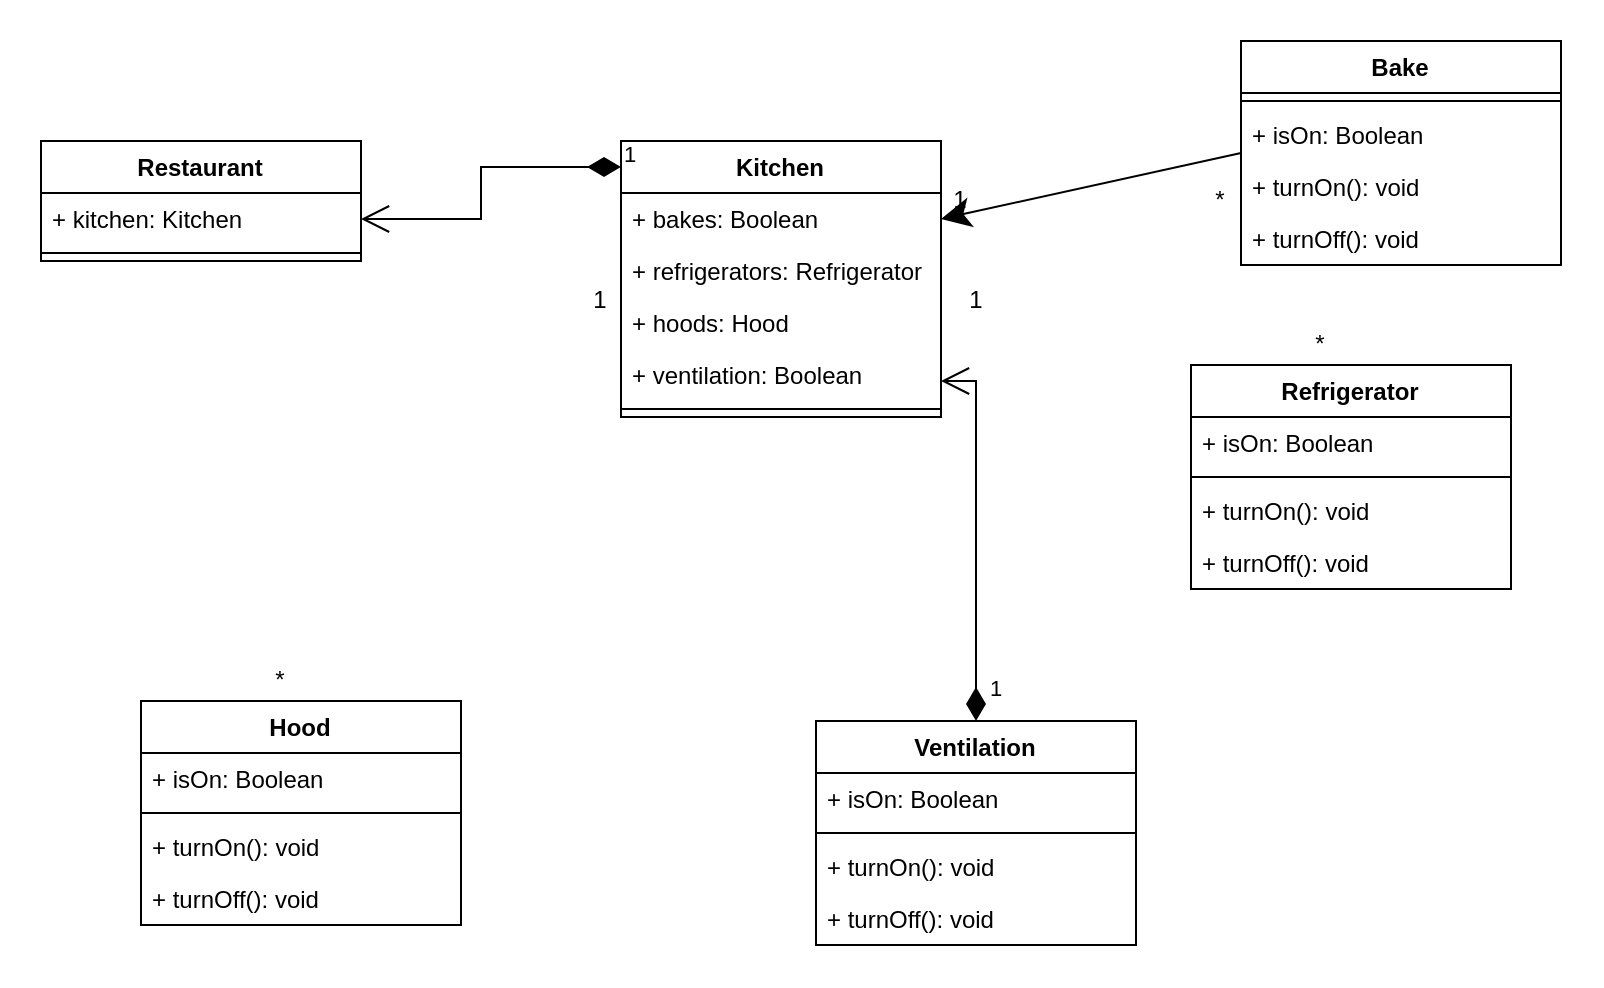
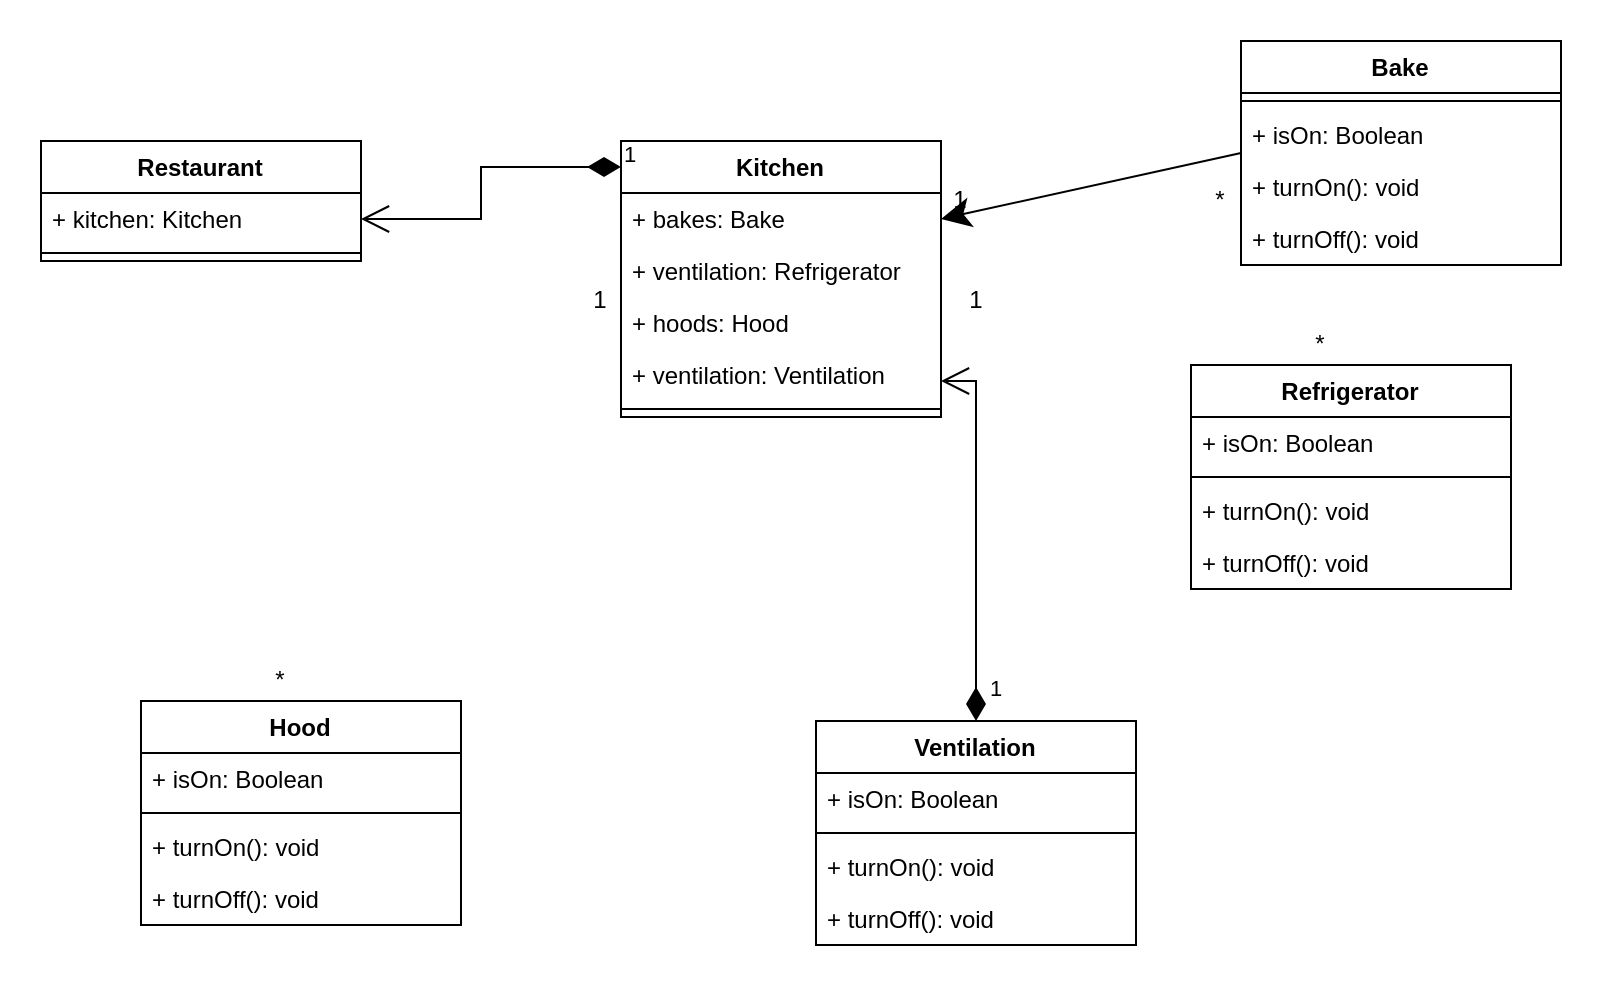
(727, 220) -> (710, 220)
(811, 272) -> (792, 272)
(758, 376) -> (779, 376)
